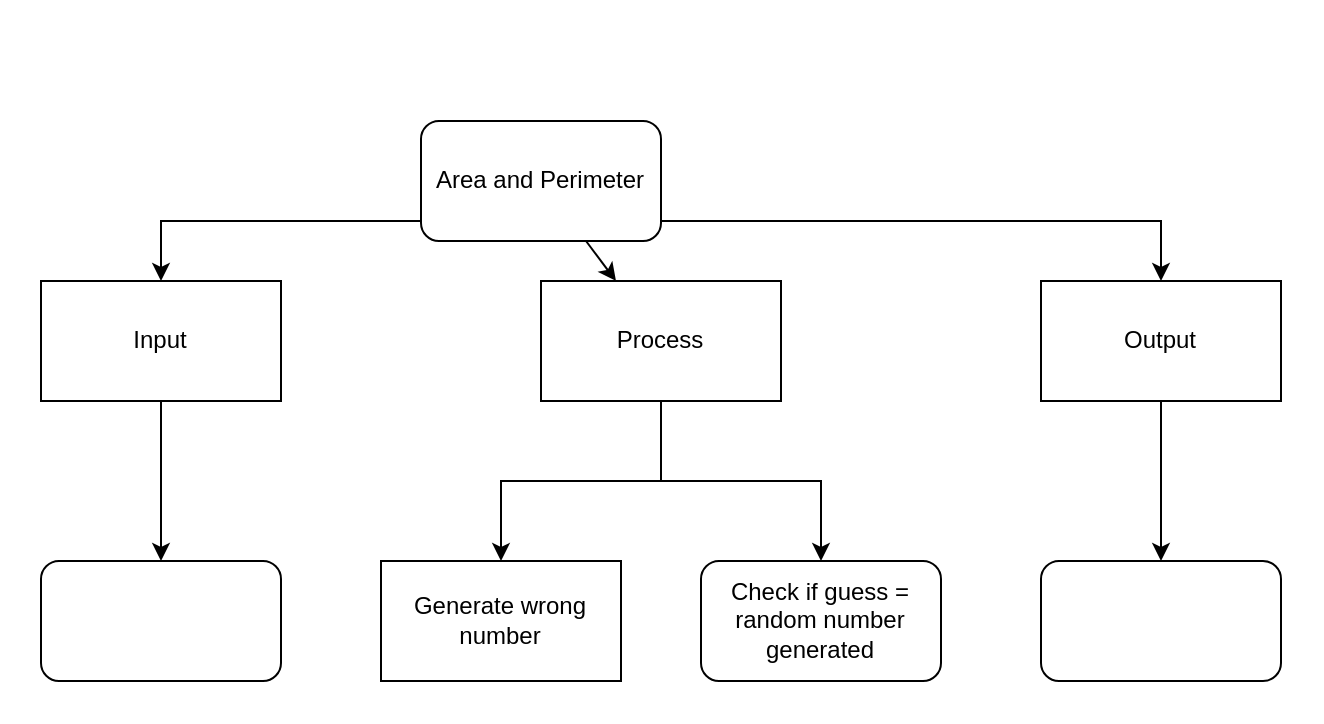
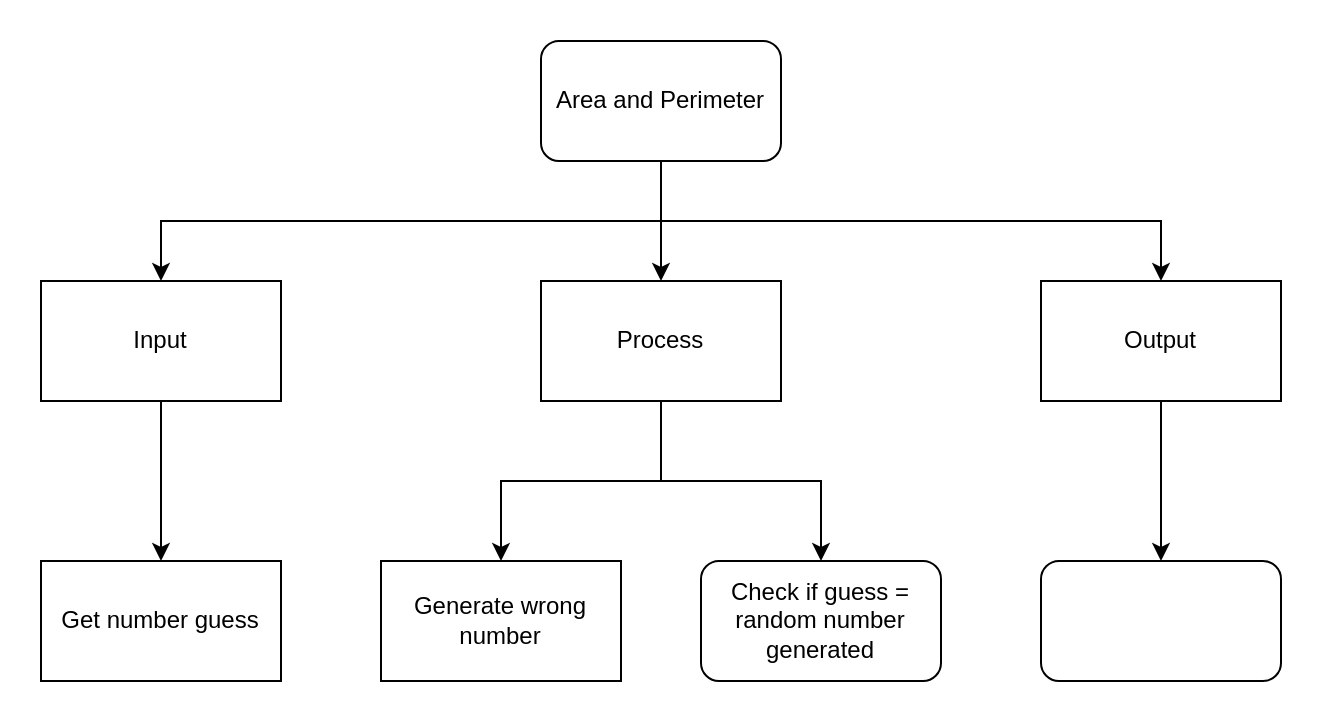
(541, 181) -> (661, 101)
none -> (161, 621)
